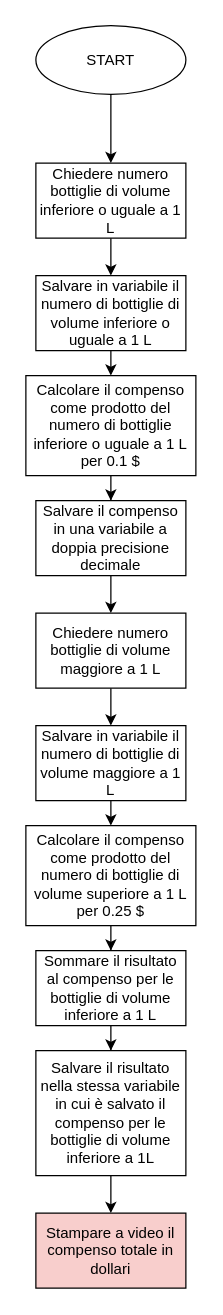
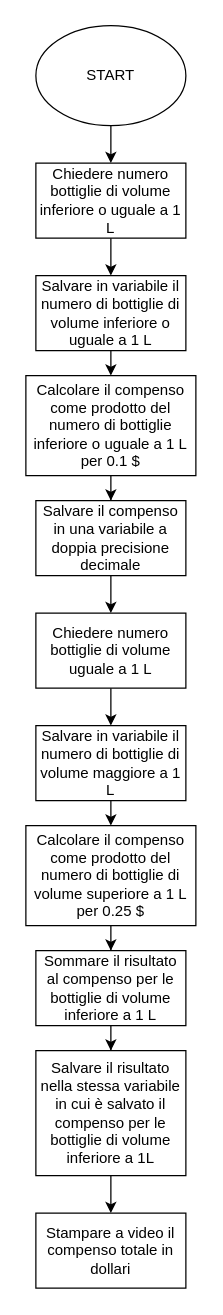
(111, 60) -> (111, 76)
(111, 651) -> (111, 651)
(111, 1251) -> (111, 1251)
